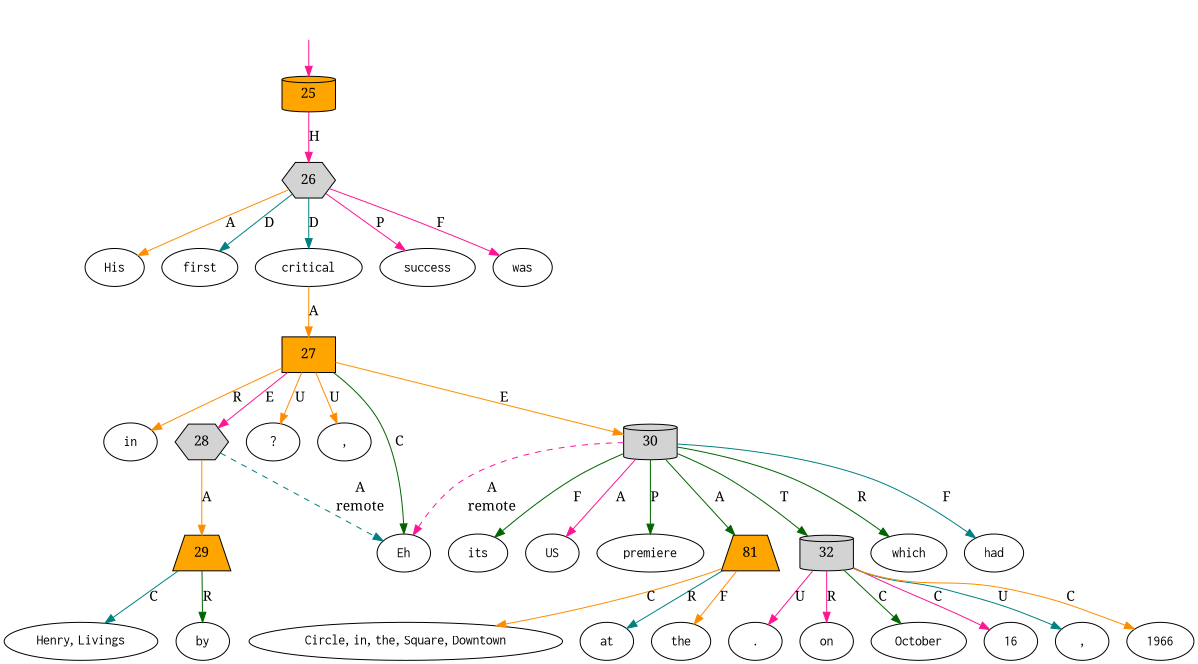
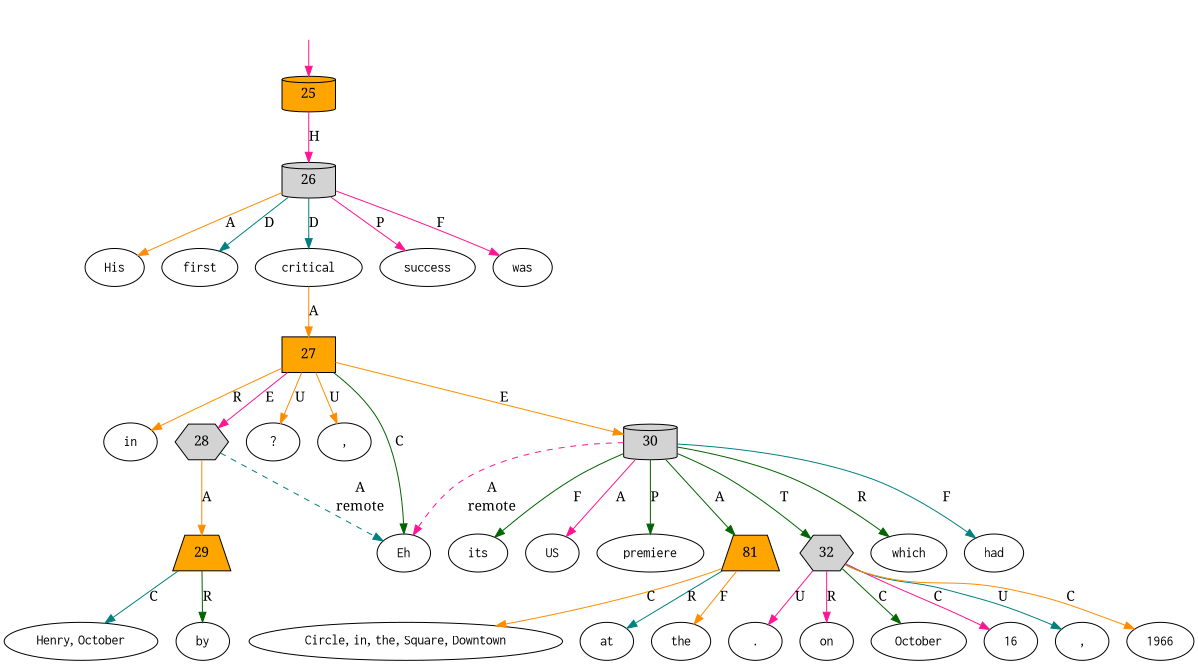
(309, 180) -> (309, 180)
(827, 553) -> (827, 553)
(102, 640) -> (102, 640)
